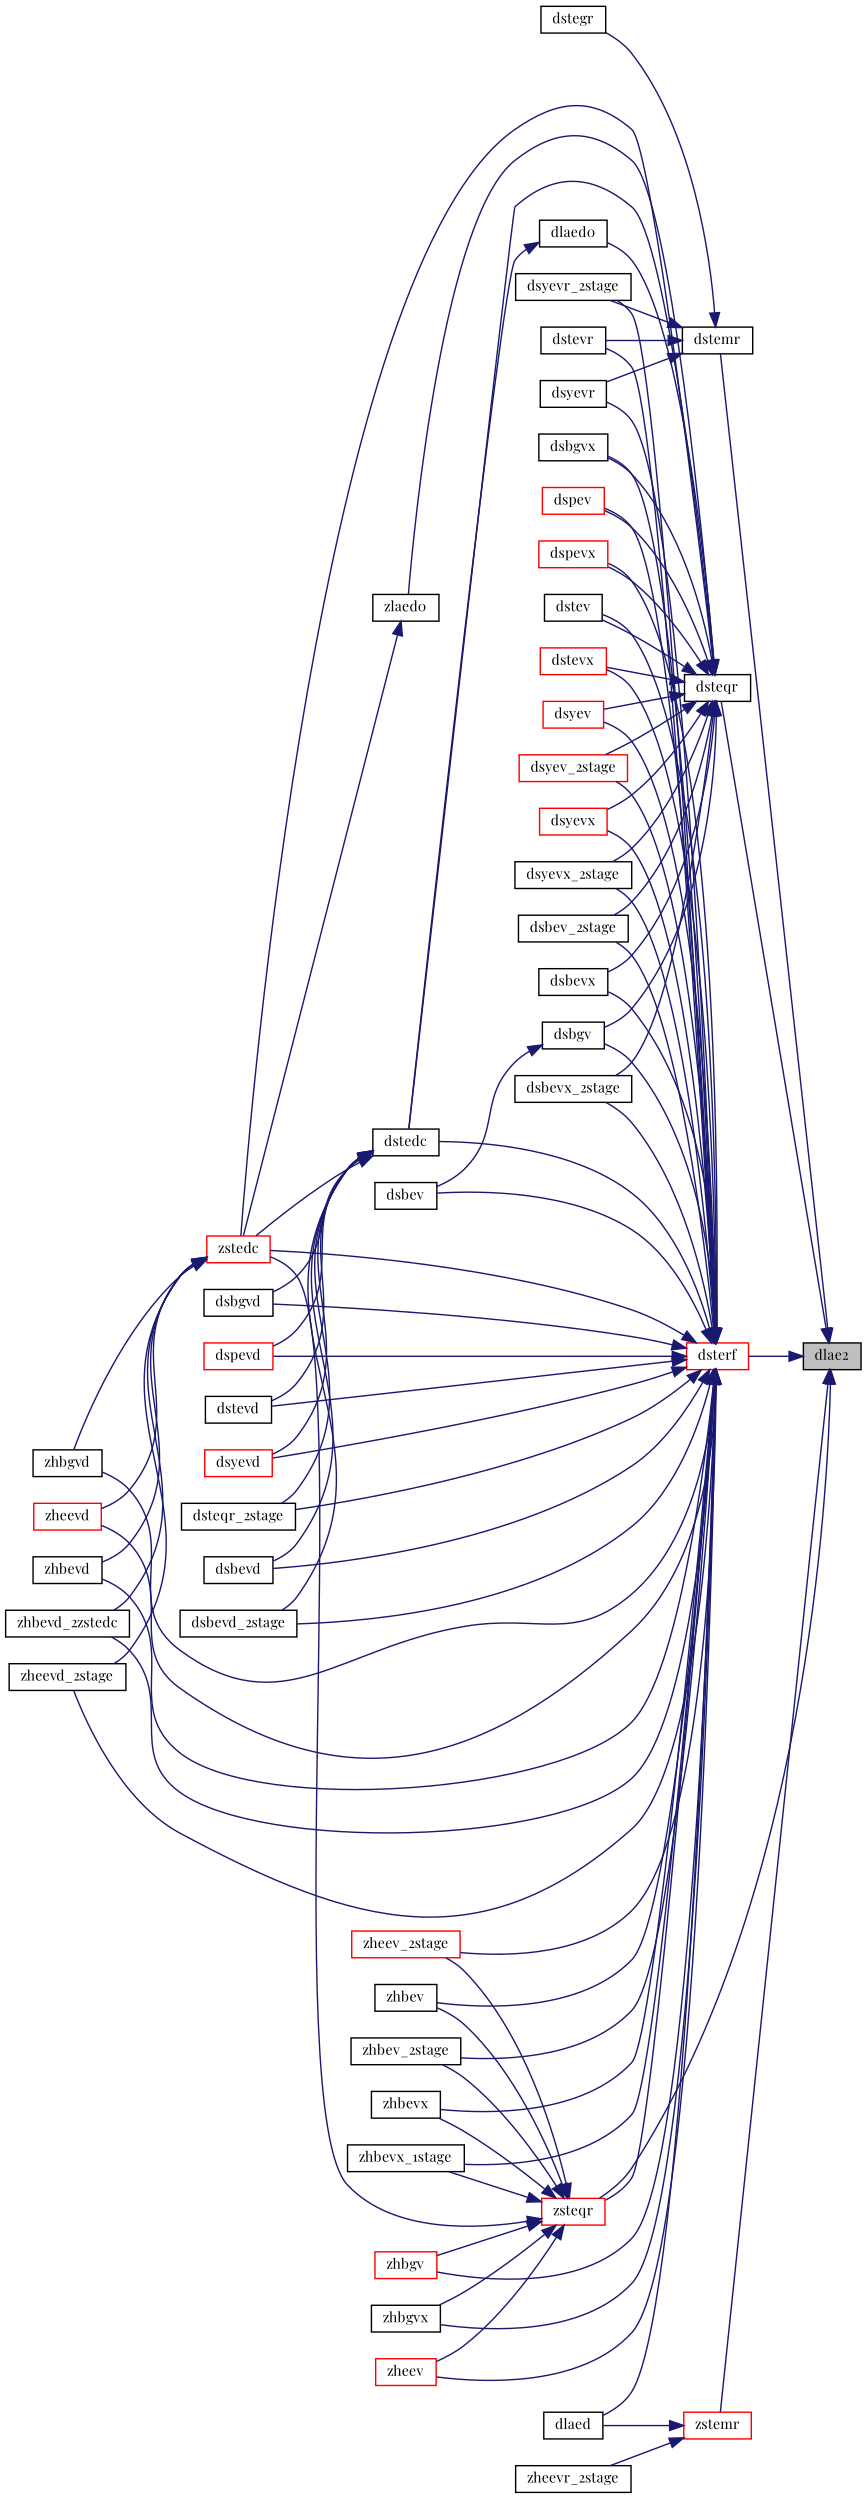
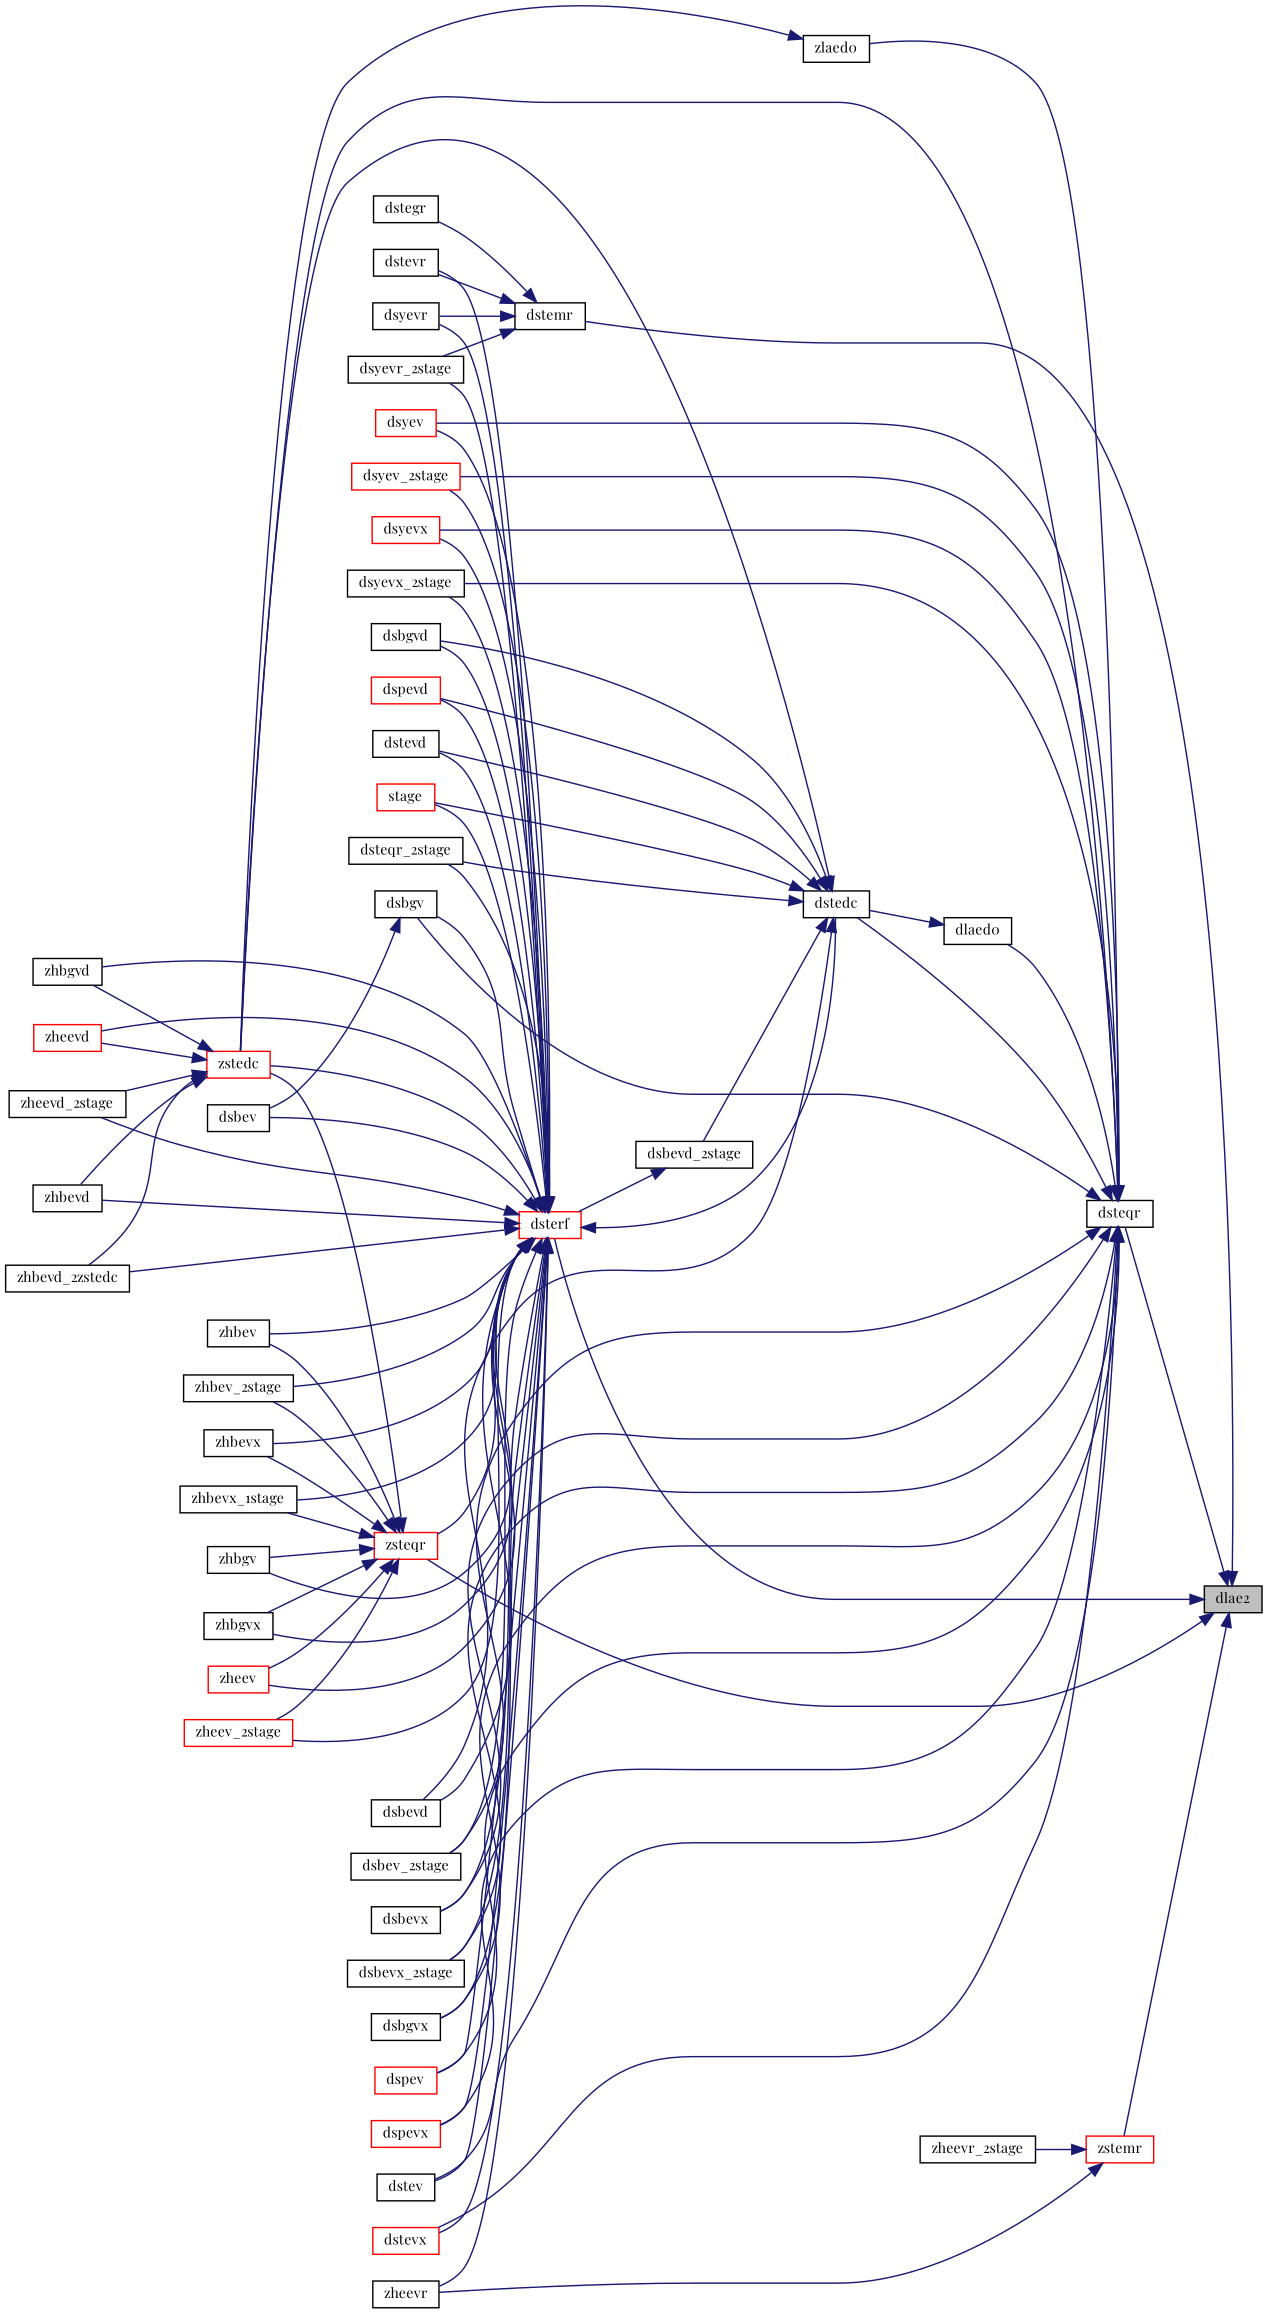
(238, 1463) -> (406, 797)
(551, 1574) -> (616, 1193)
(406, 2265) -> (238, 1560)
(573, 2426) -> (406, 2294)
